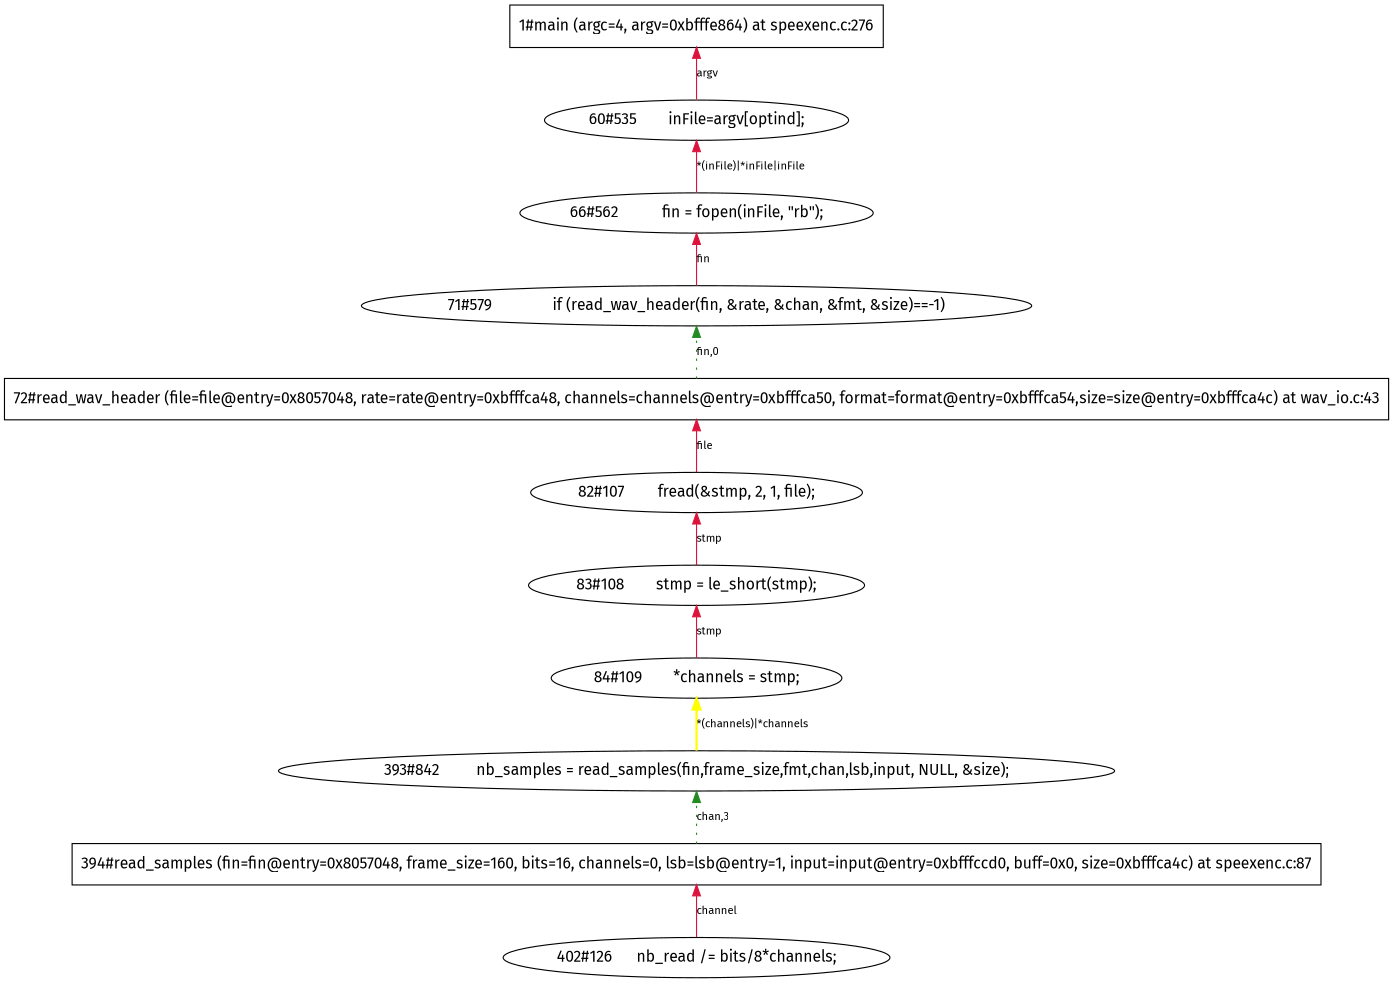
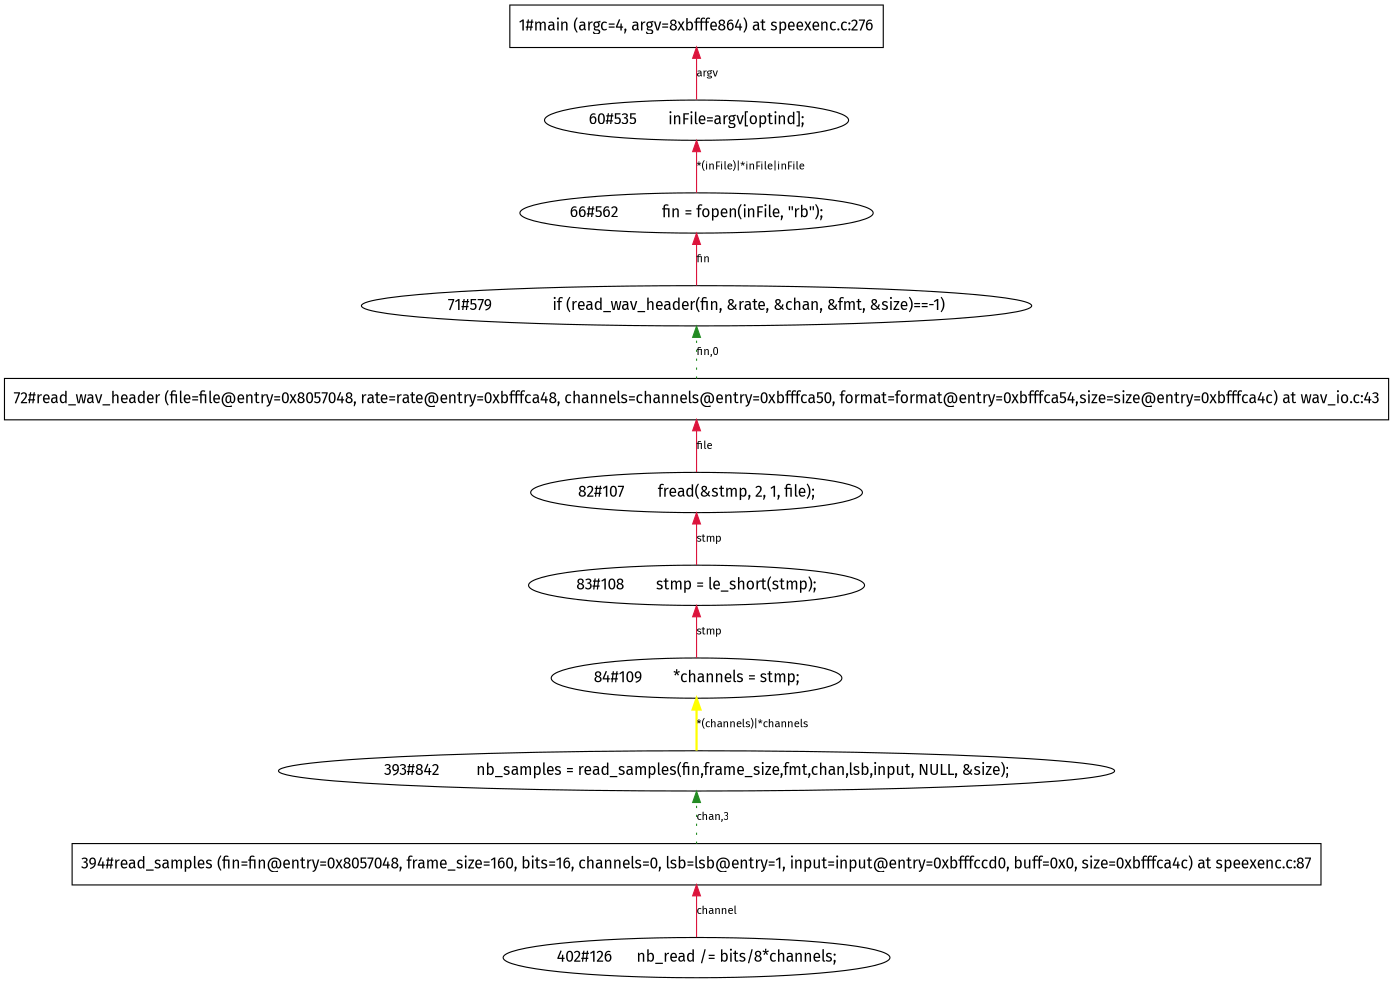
(697, 26) -> (697, 26)
